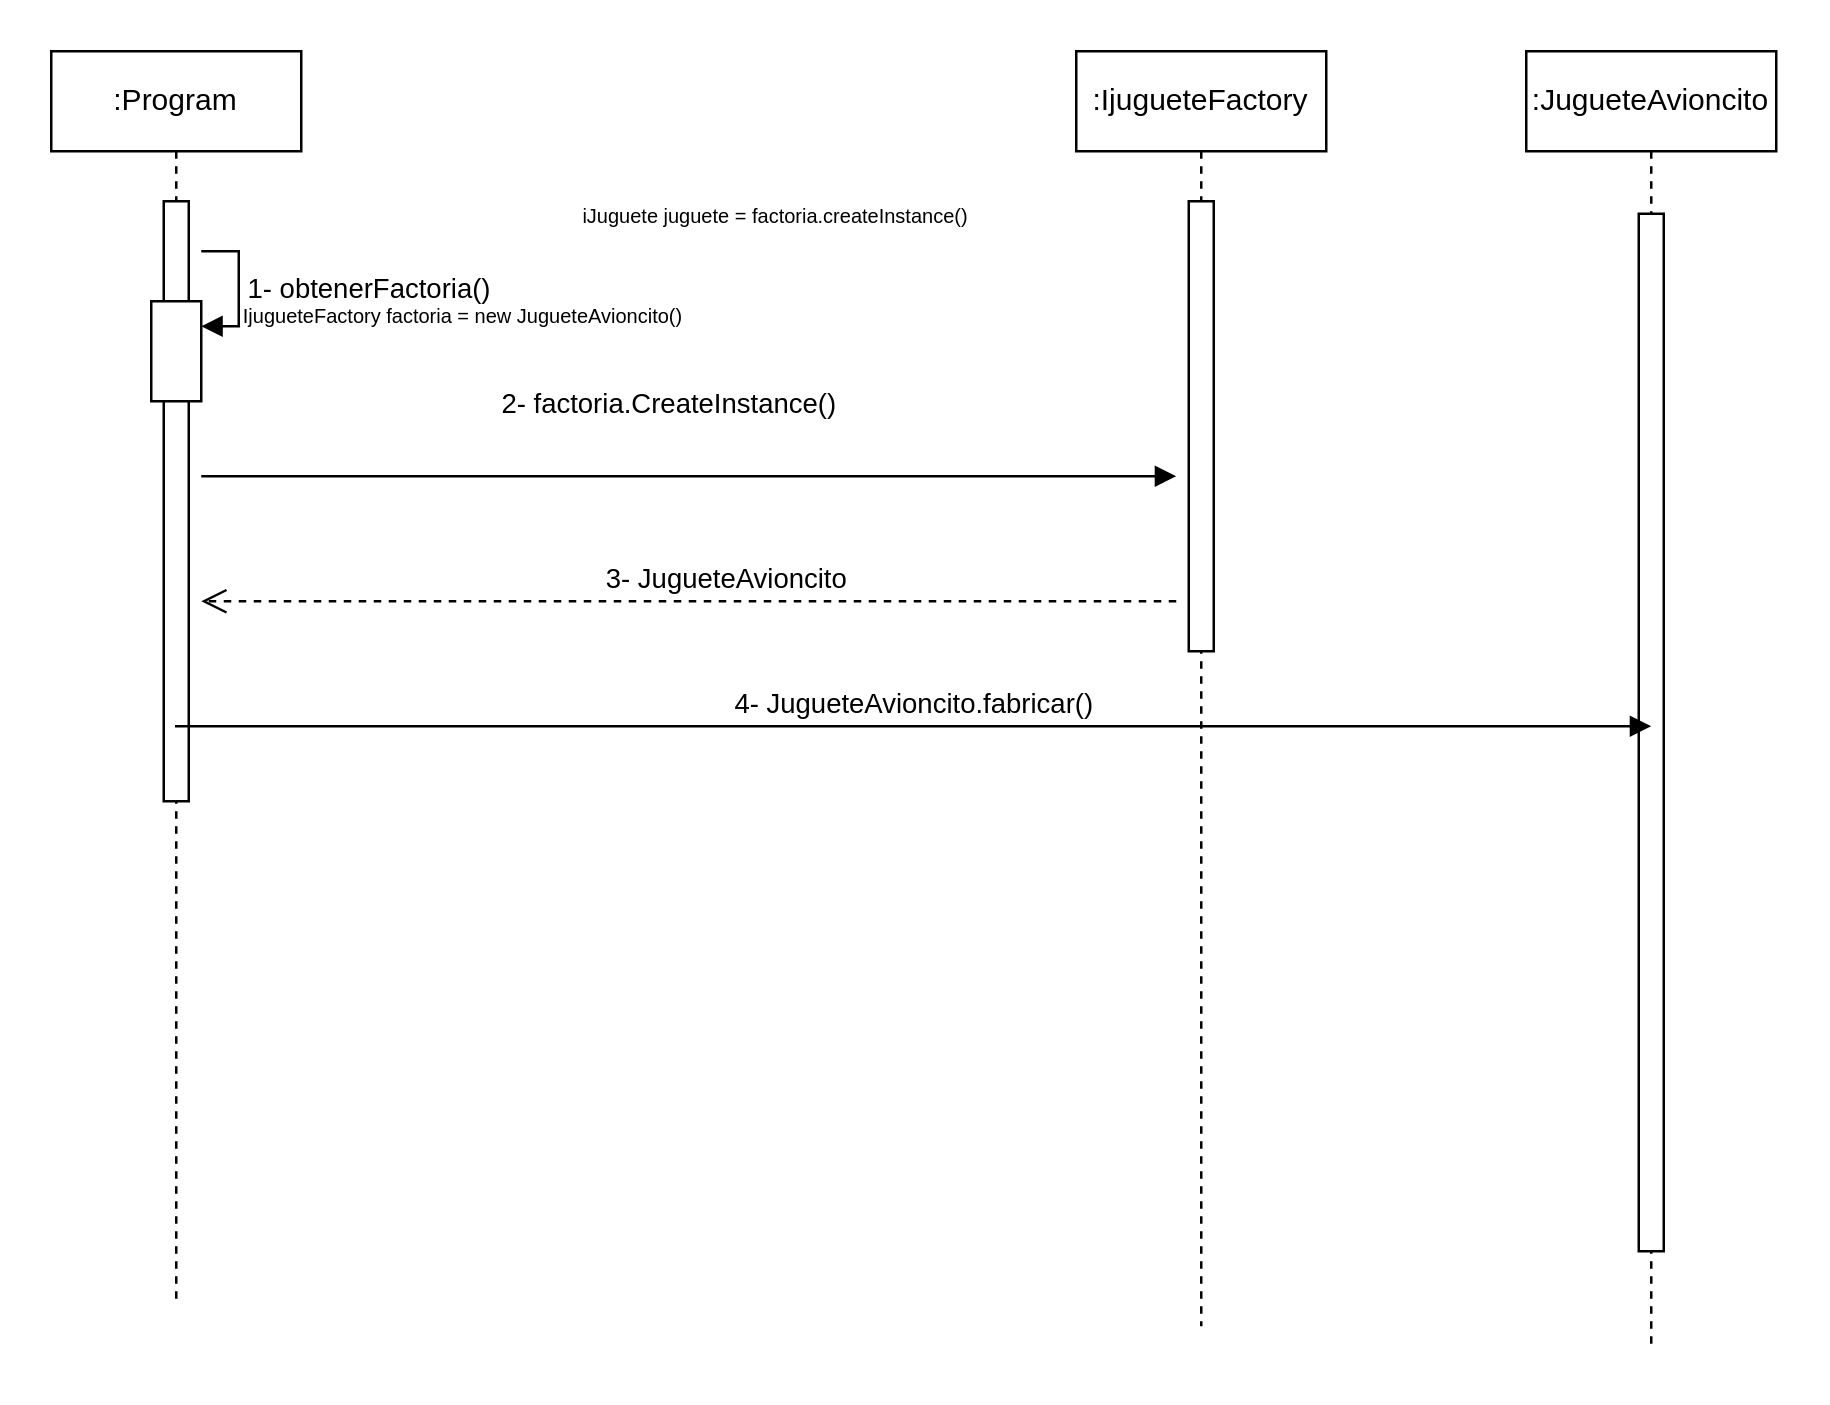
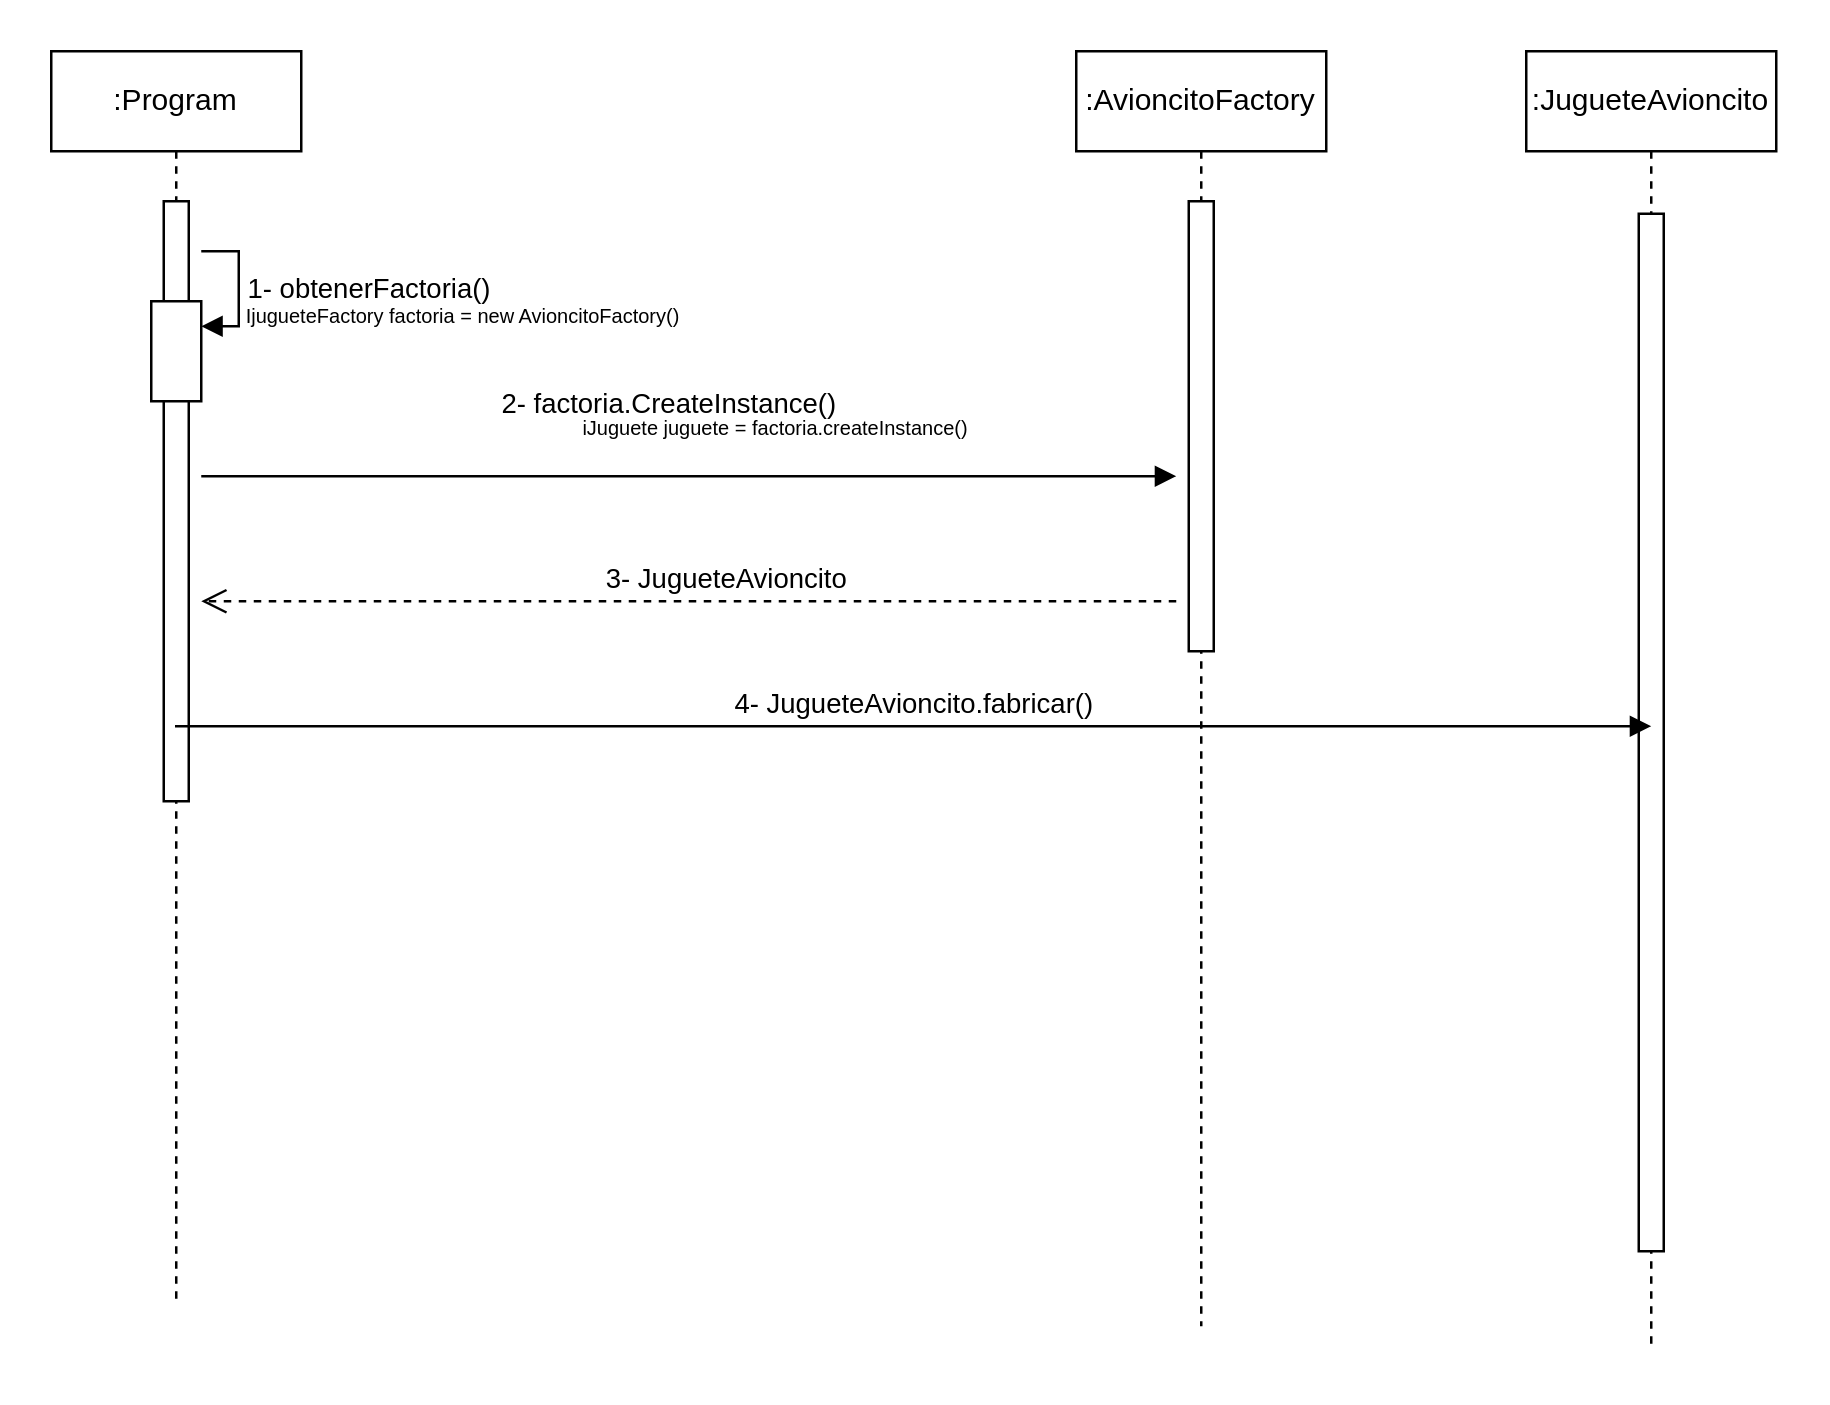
(1201, 101) -> (1201, 101)
(776, 214) -> (776, 426)
(464, 314) -> (464, 314)
